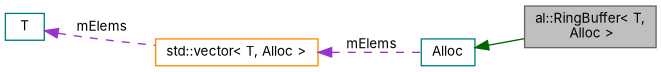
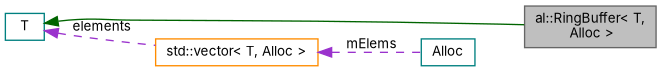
(100, 28) -> (100, 28)
(506, 42) -> (291, 21)
